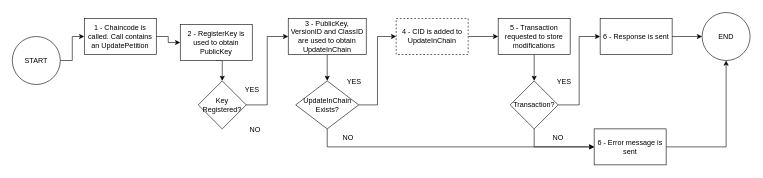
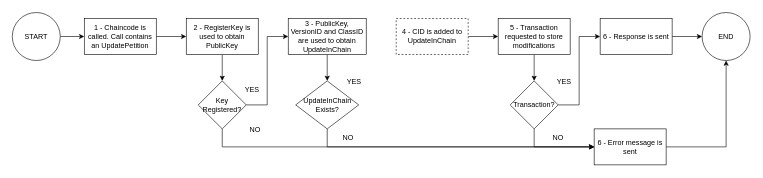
(216, 42) -> (222, 36)
(36, 60) -> (36, 36)
(378, 64) -> none
none -> (265, 147)
